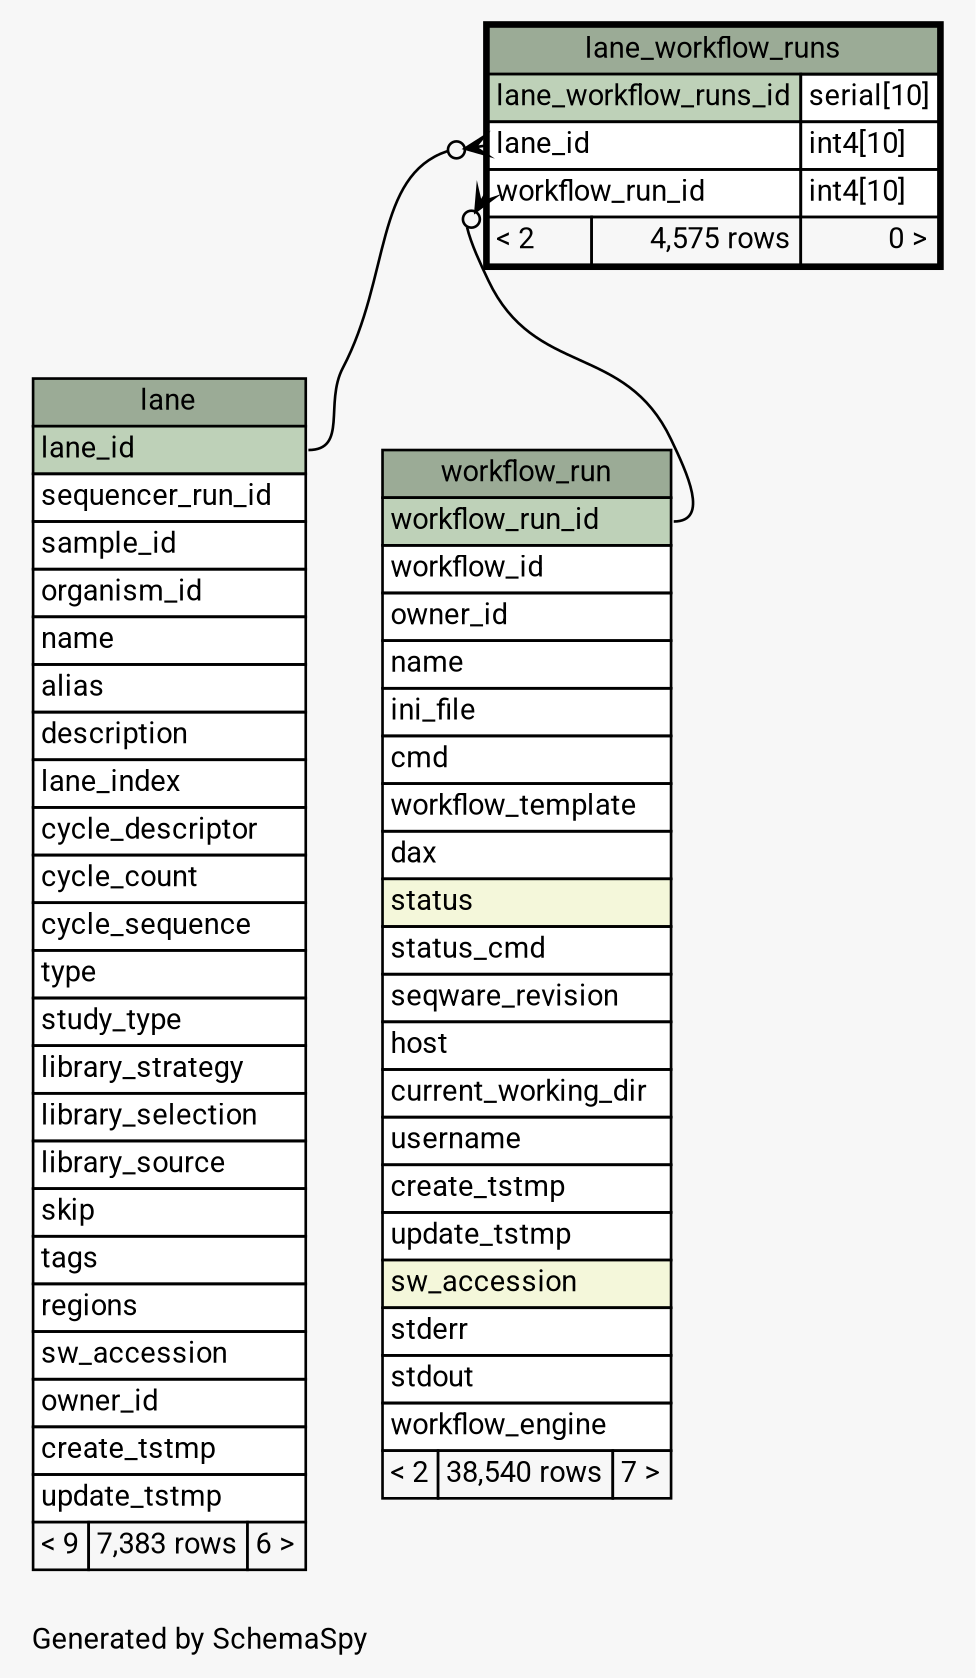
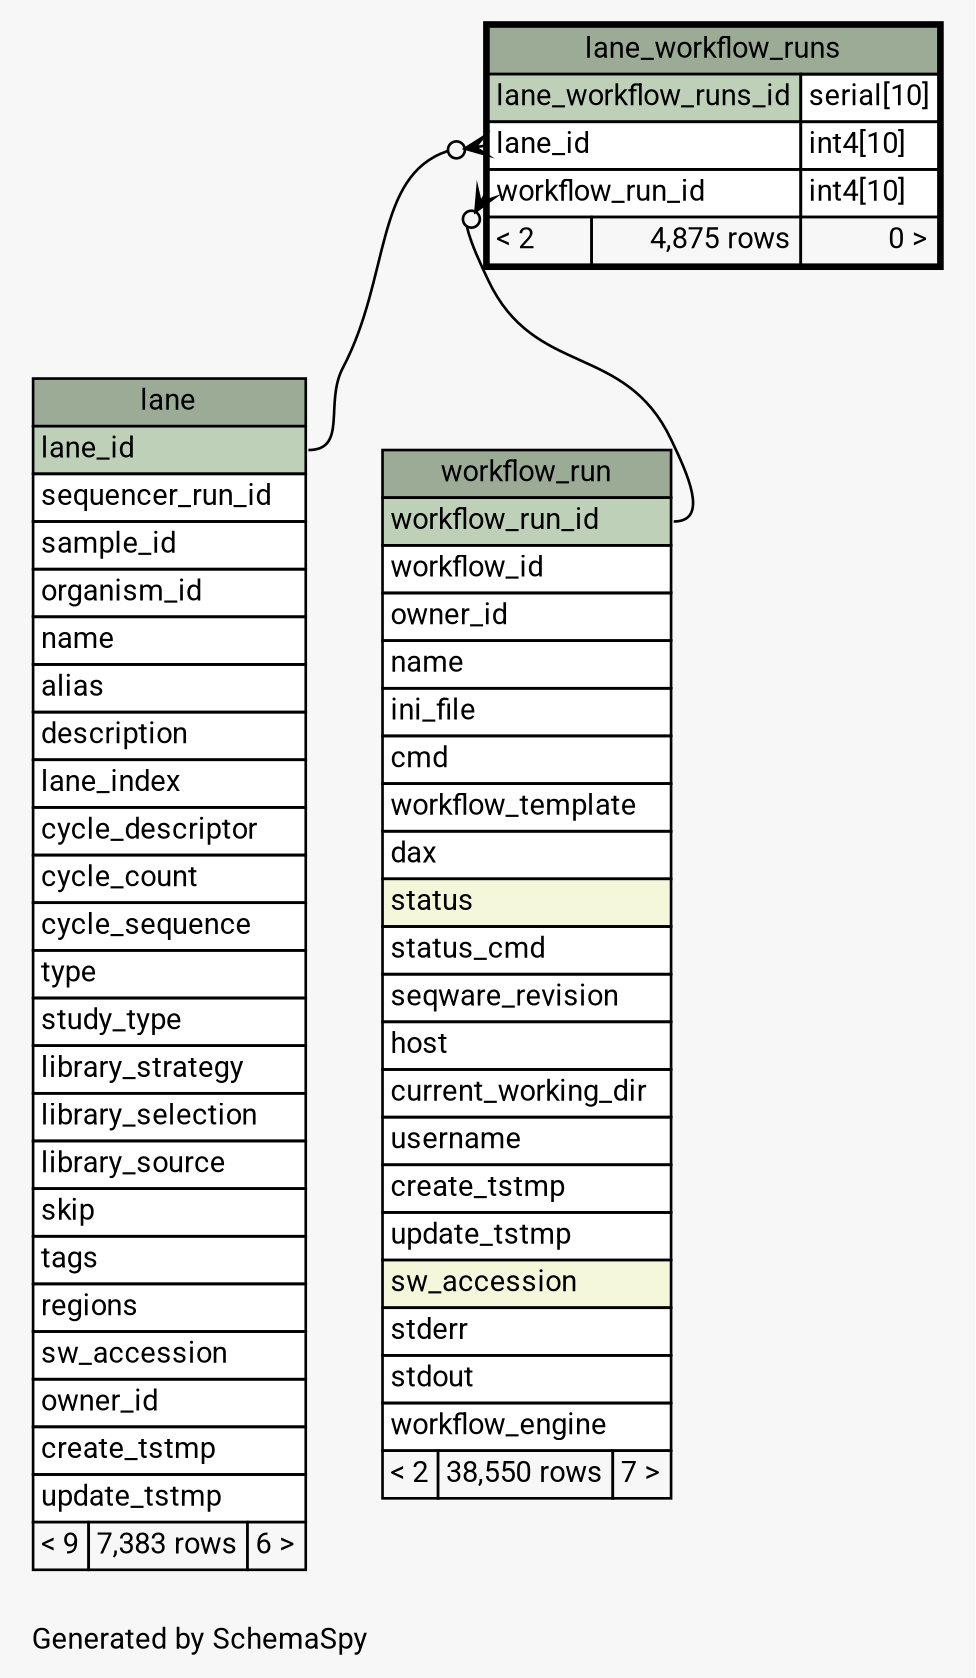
(721, 240) -> (721, 240)
(525, 1473) -> (525, 1473)
